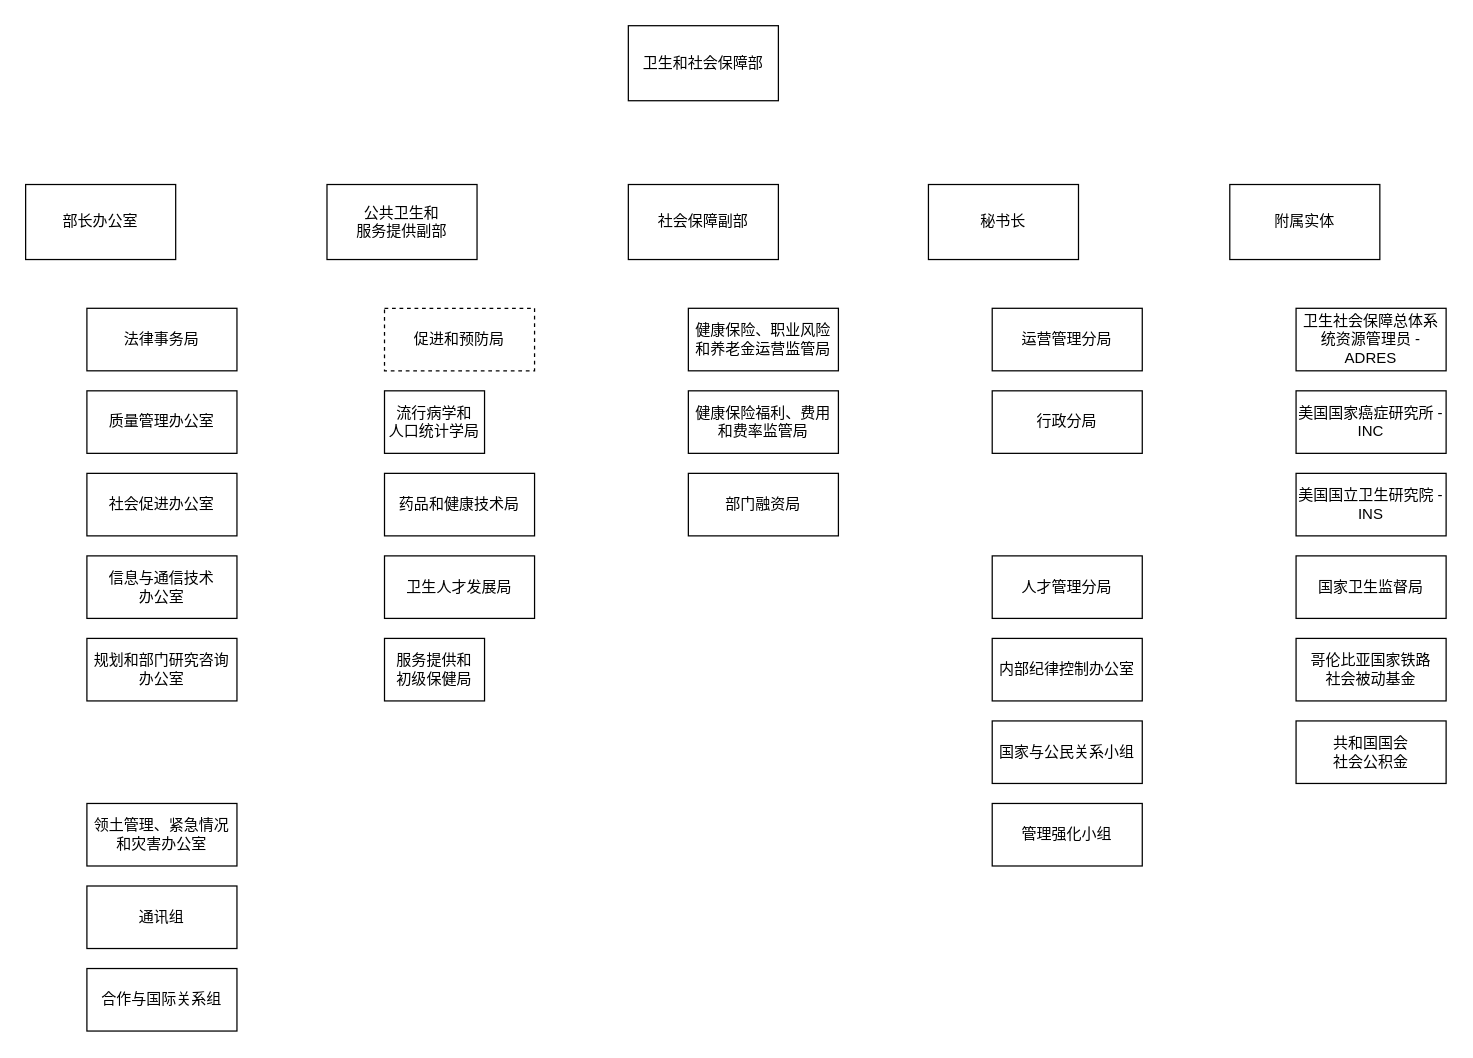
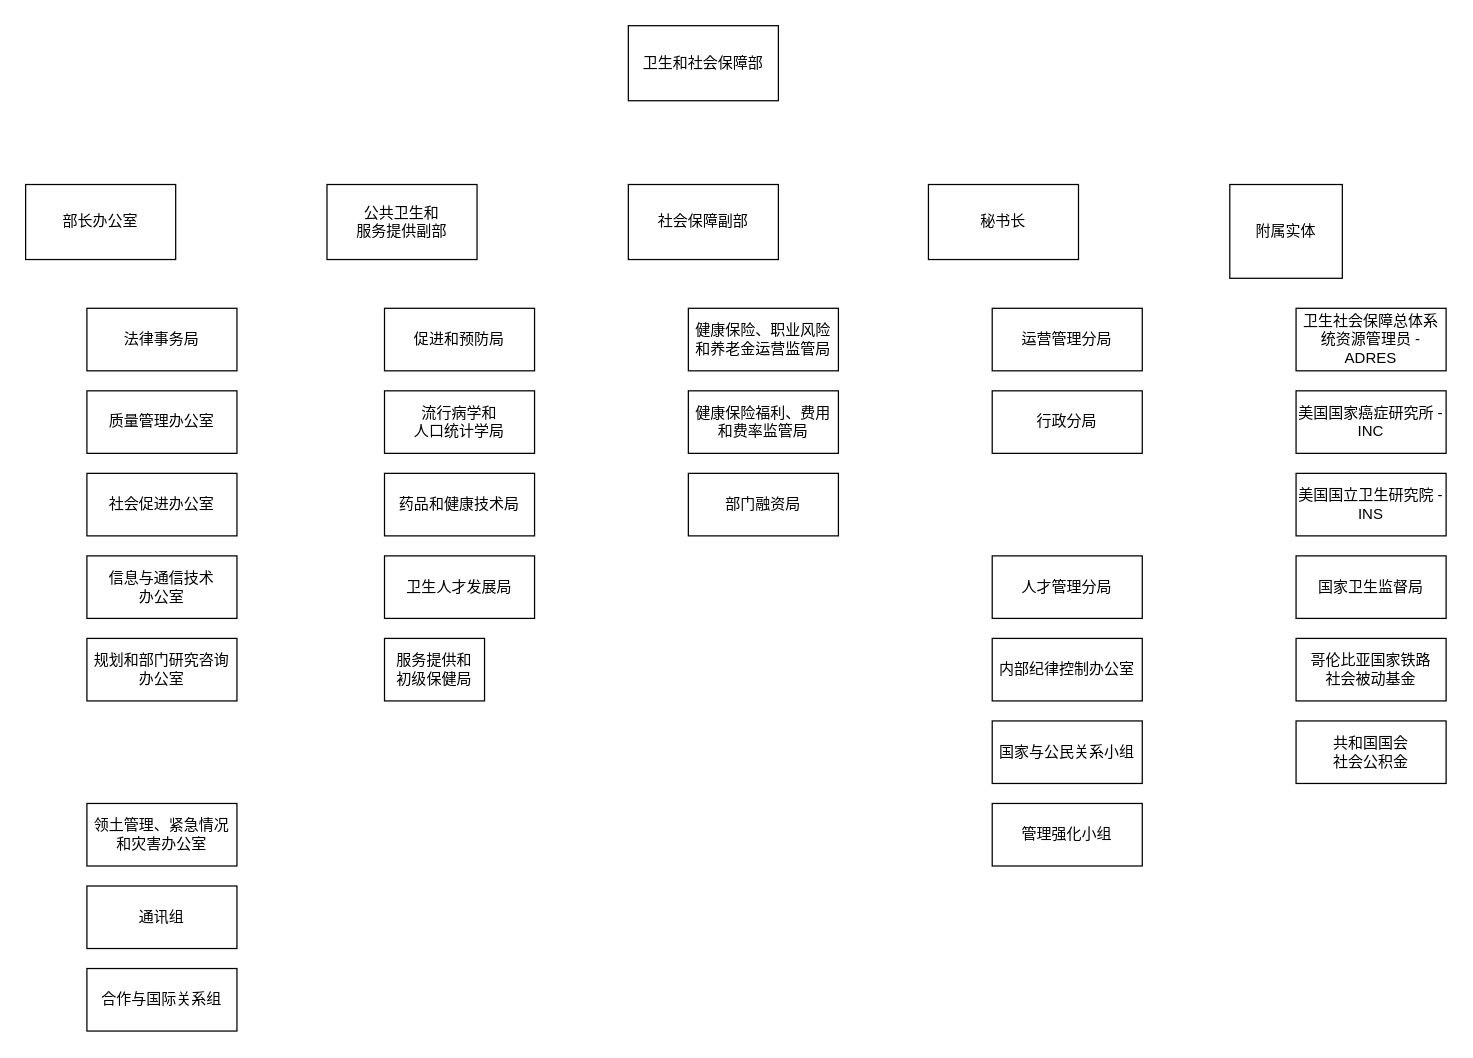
(1304, 222) -> (1286, 231)
(459, 339) -> (459, 339)
(434, 422) -> (459, 422)
